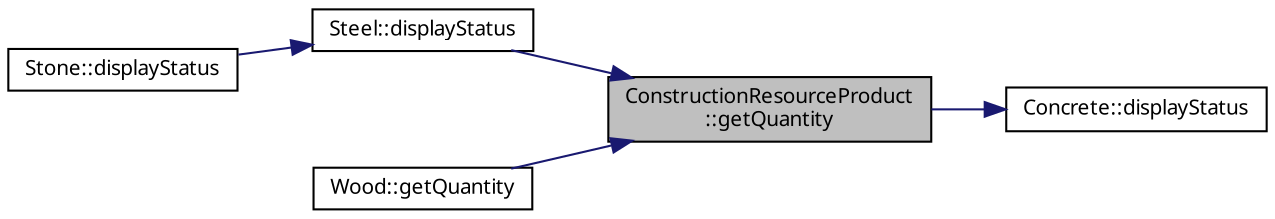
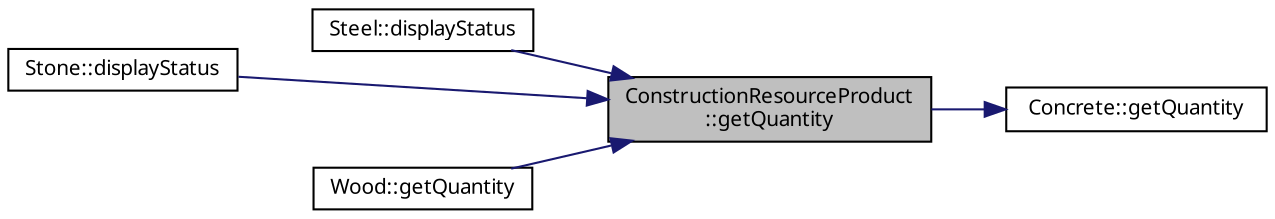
(265, 51) -> (413, 88)
(1136, 109) -> (1136, 109)
